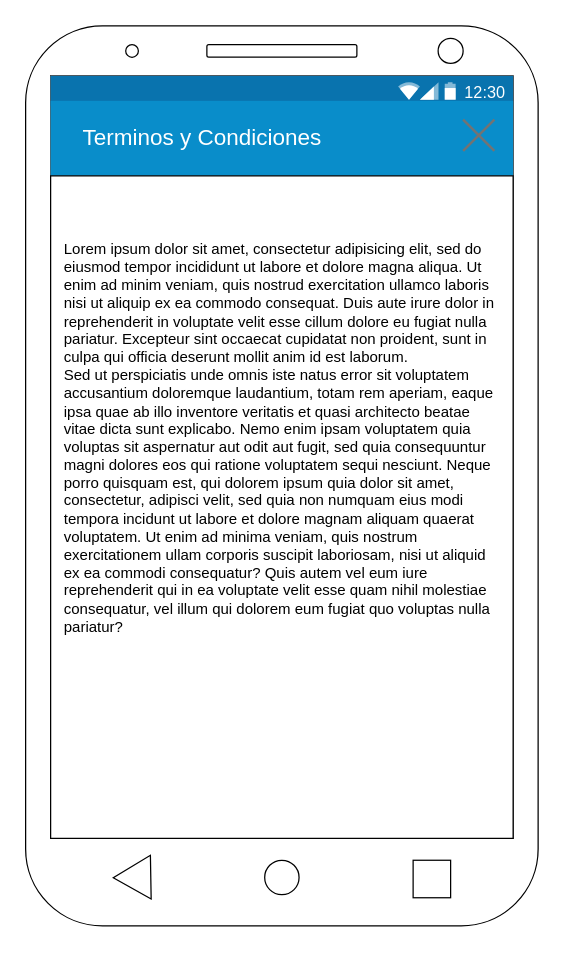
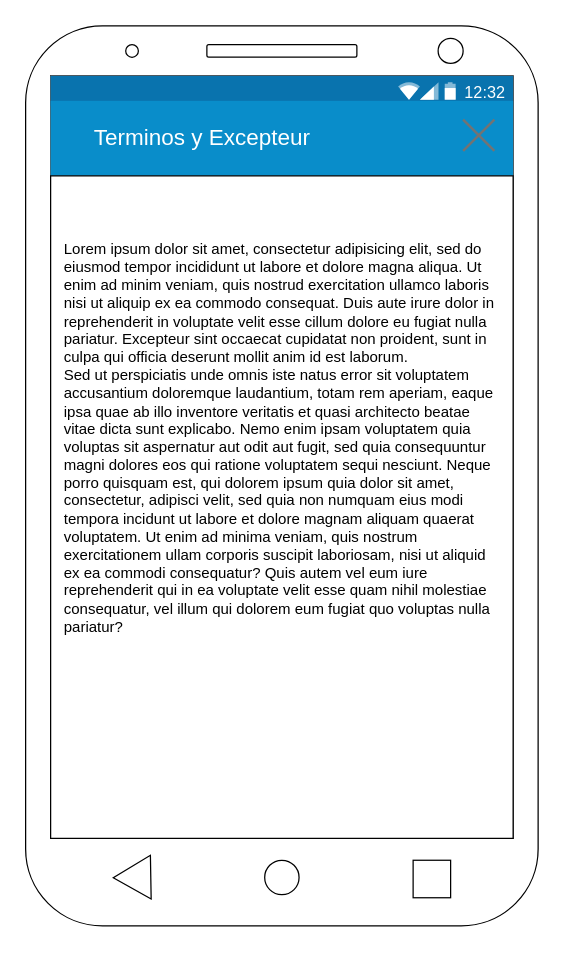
(484, 92) -> (484, 92)
(203, 138) -> (203, 138)
